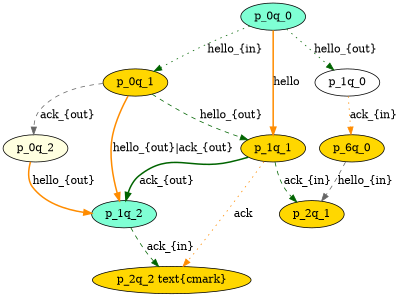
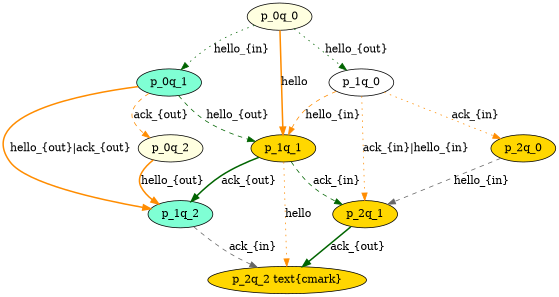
(273, 17) -> (280, 17)
(135, 83) -> (169, 83)
(60, 94) -> (132, 112)
none -> (311, 105)
none -> (363, 145)
(352, 148) -> (523, 148)
(243, 214) -> (298, 214)
none -> (330, 244)
(141, 245) -> (221, 248)
